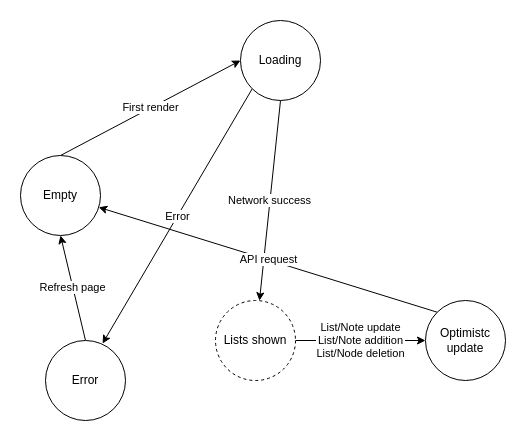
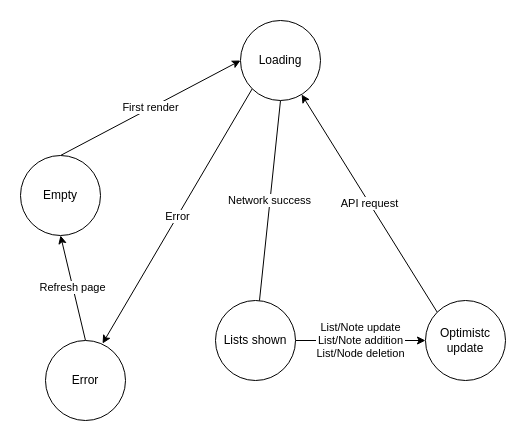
(271, 261) -> (371, 206)
(260, 292) -> (260, 296)
(256, 341) -> (256, 341)
